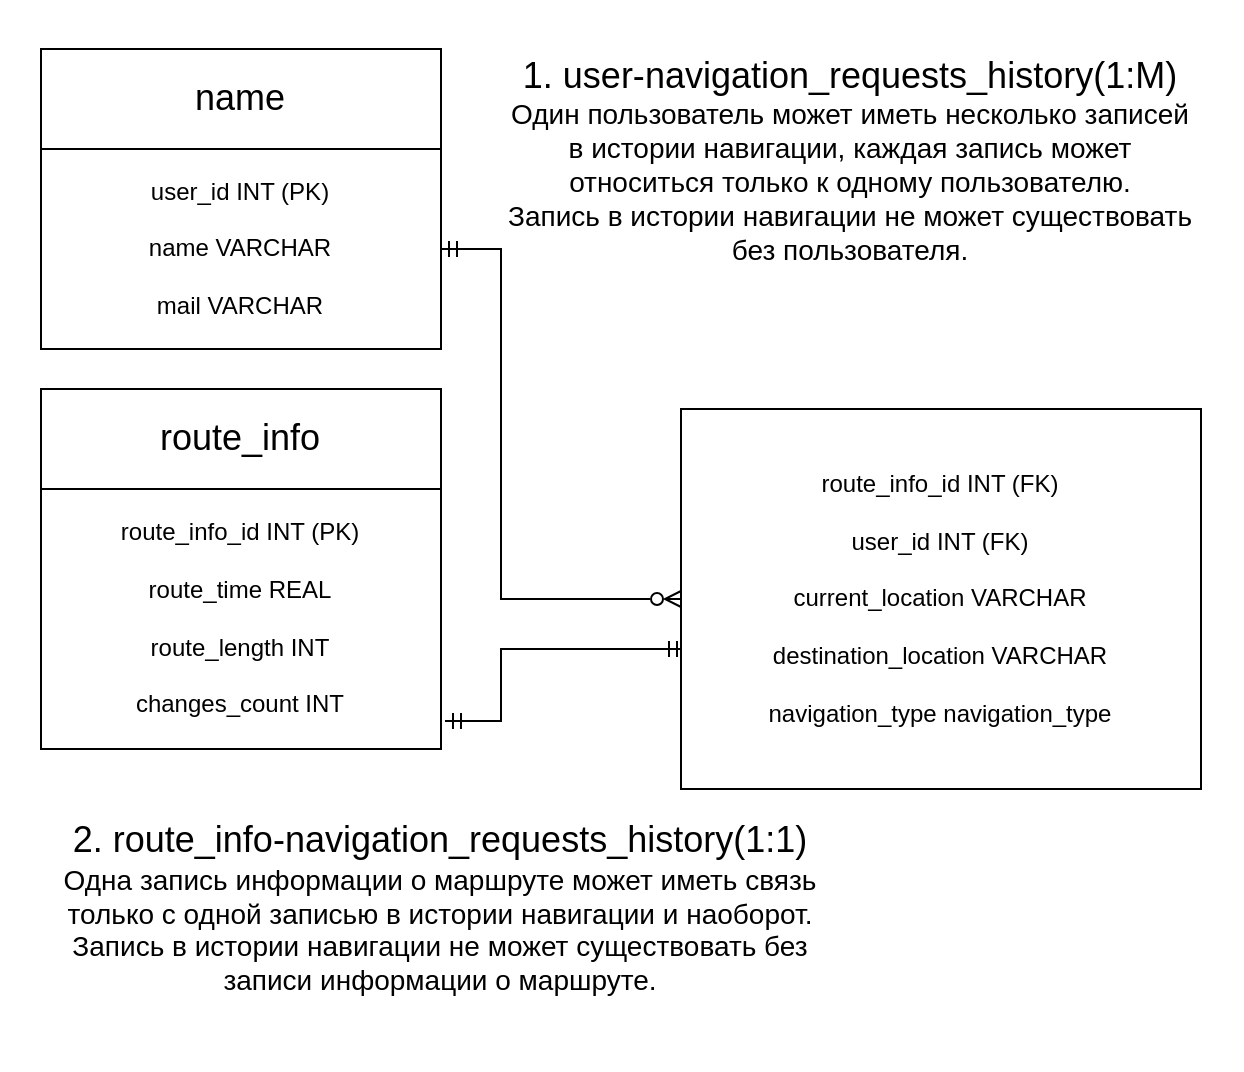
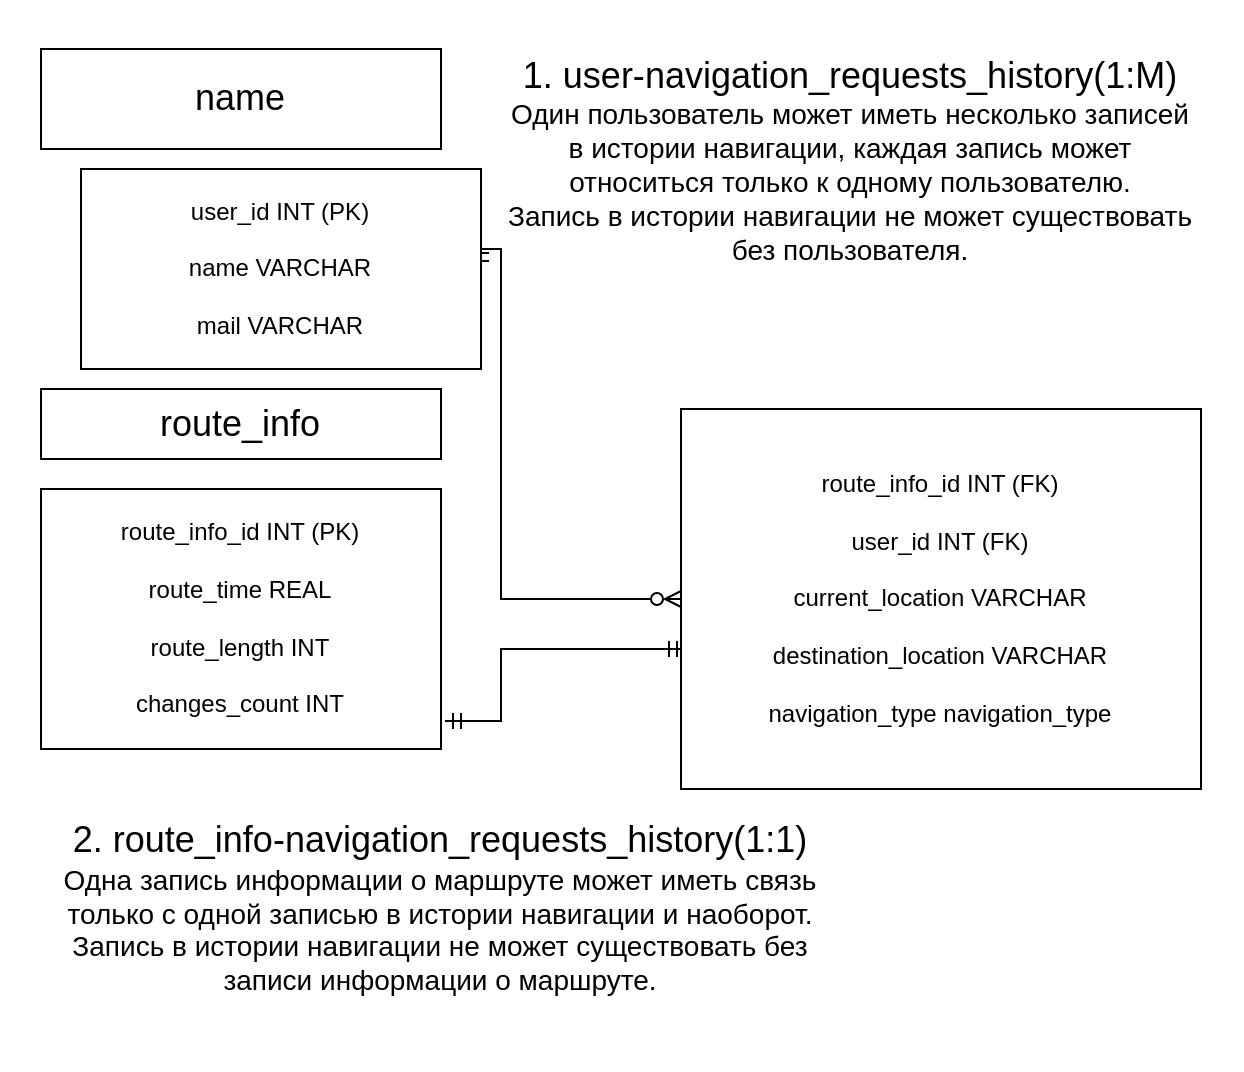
(241, 249) -> (281, 269)
(241, 439) -> (241, 424)
